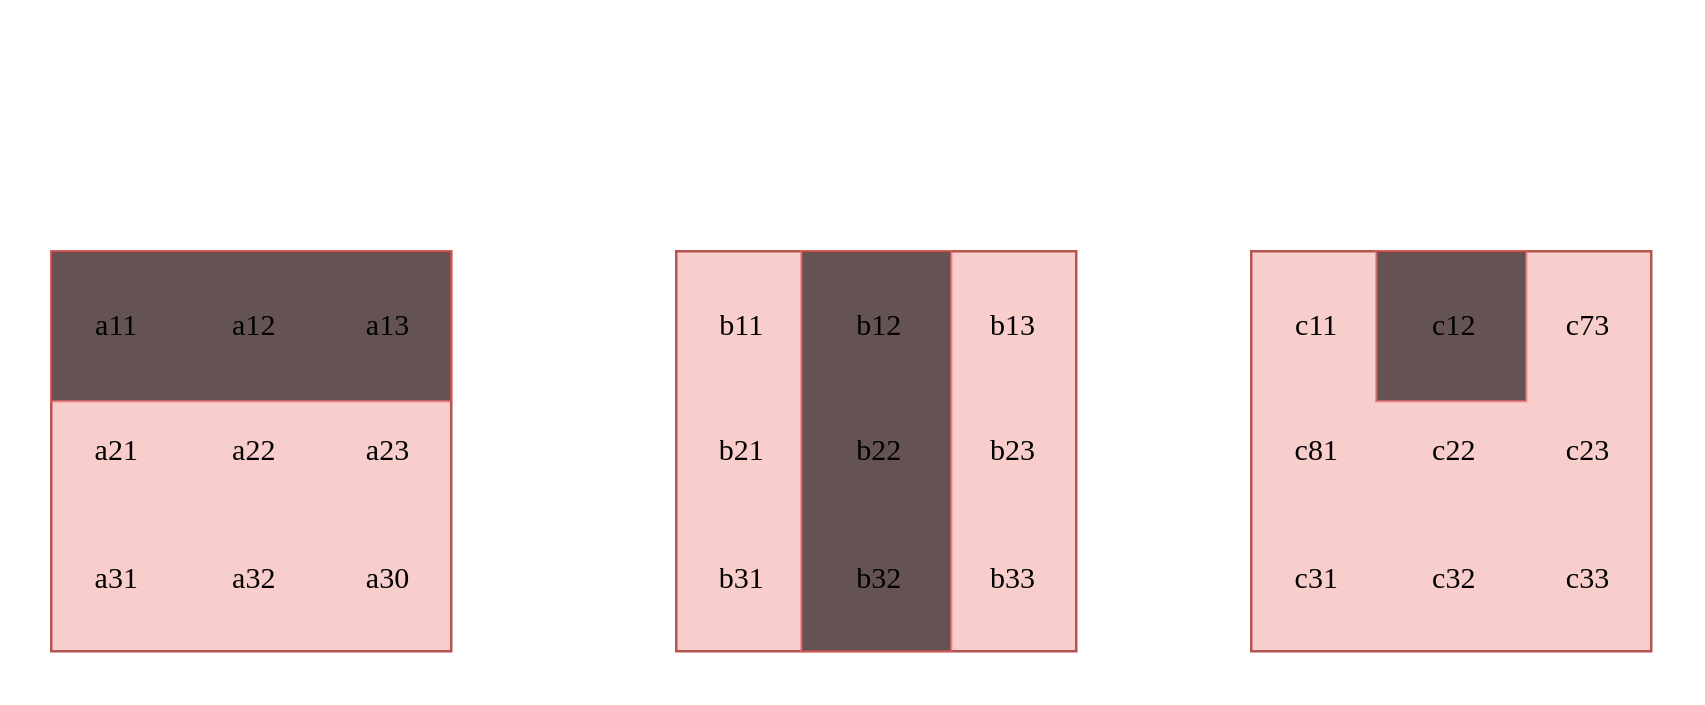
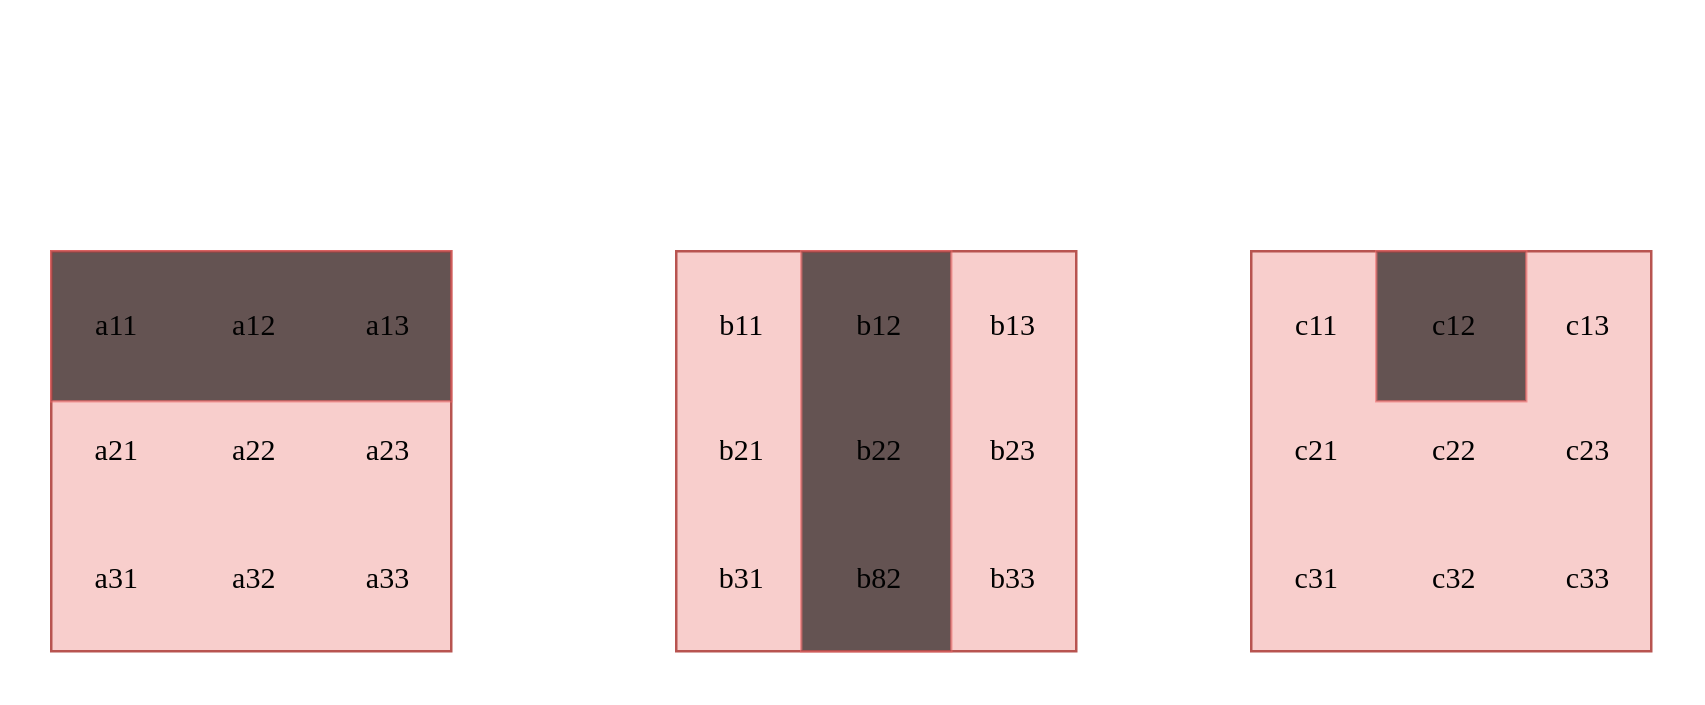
(1589, 326) -> (1589, 326)
(1318, 451) -> (1318, 451)
(389, 579) -> (389, 579)
(880, 579) -> (880, 579)
